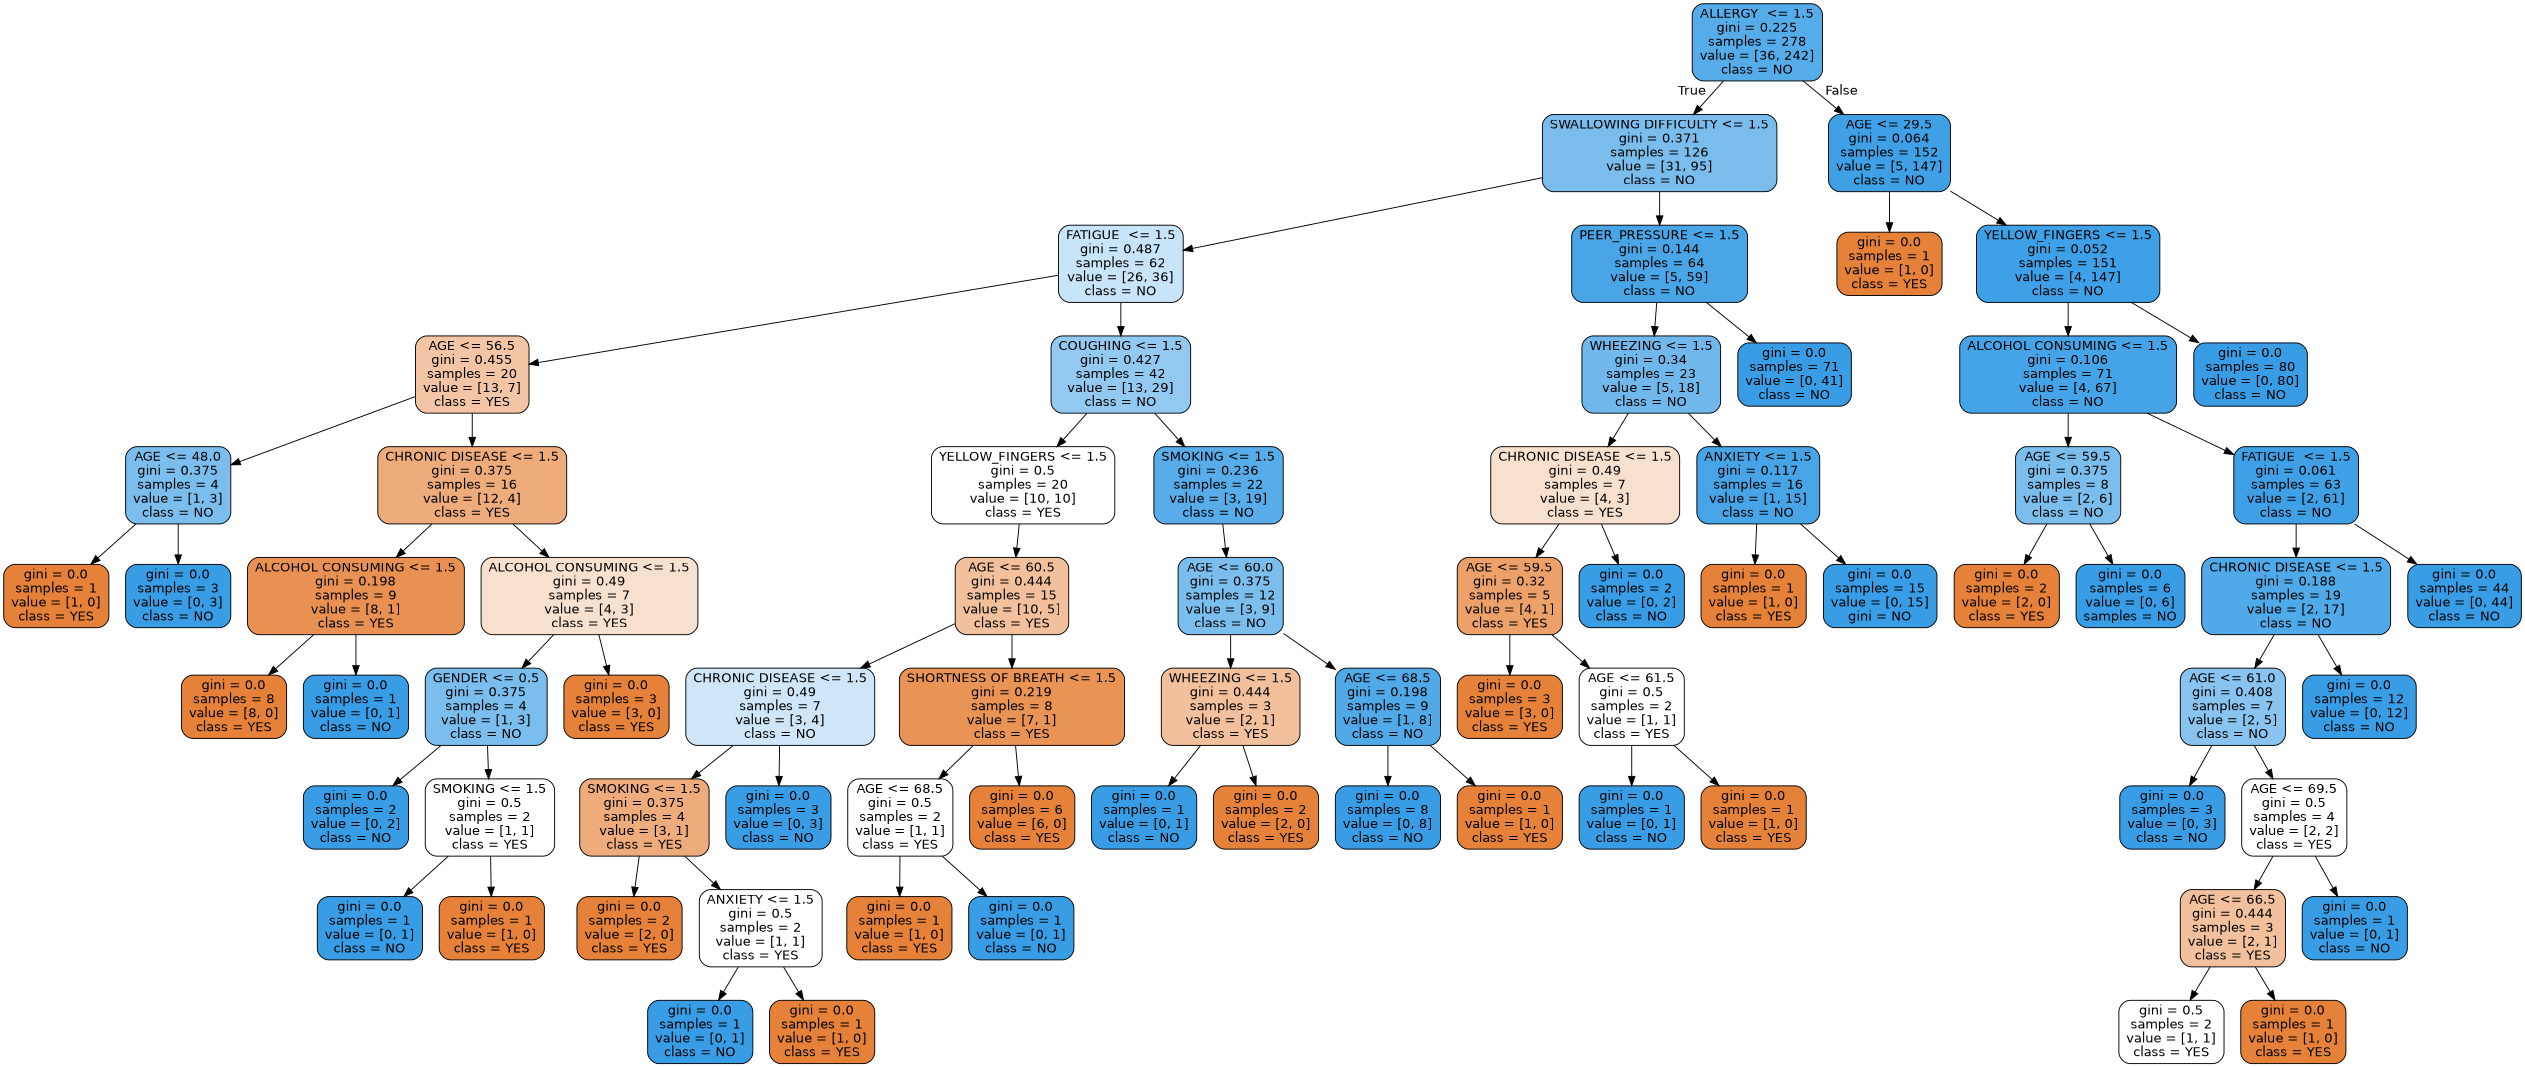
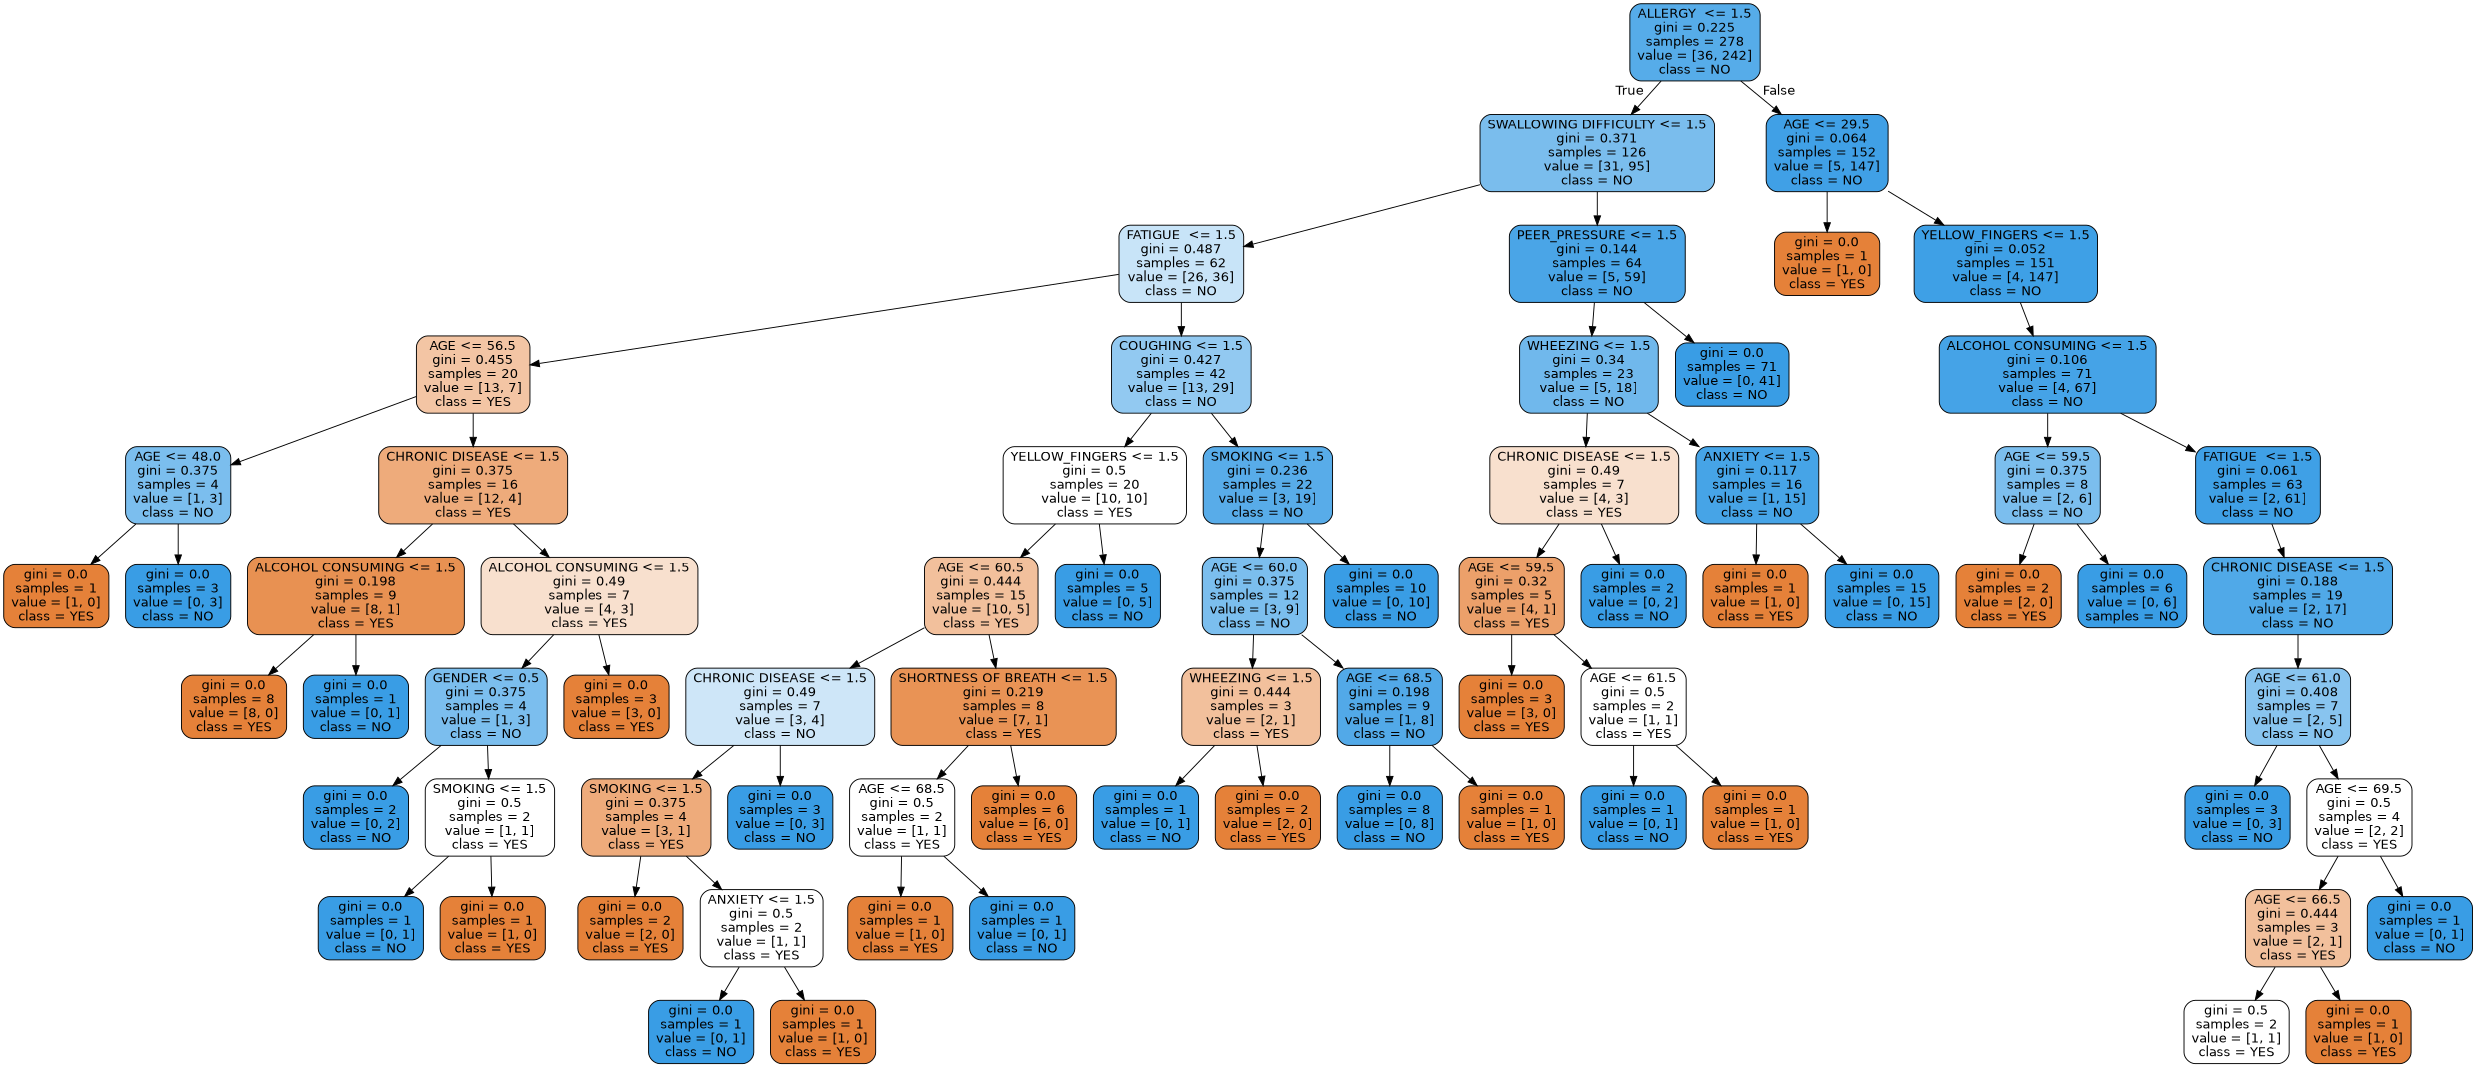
(2251, 375) -> none
none -> (1108, 596)
none -> (1381, 596)
(1880, 596) -> (1882, 596)
(2465, 596) -> none
(2359, 707) -> none
